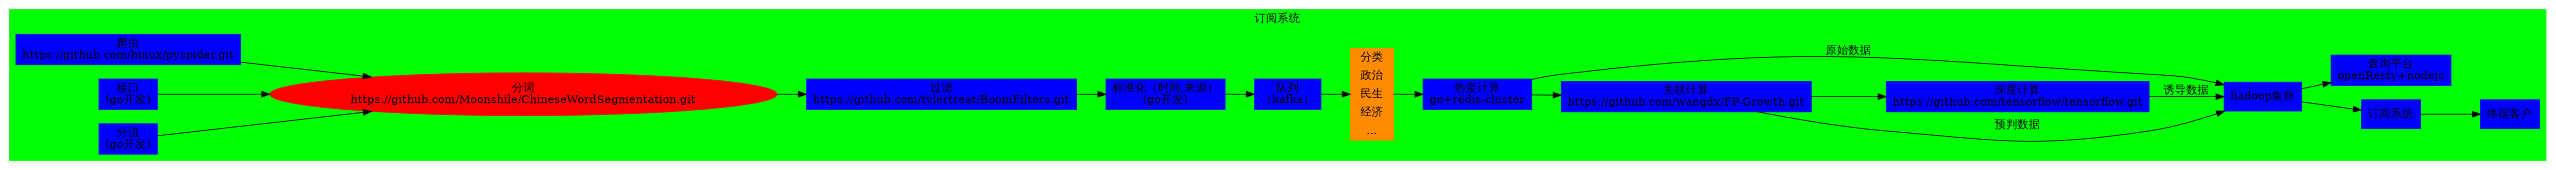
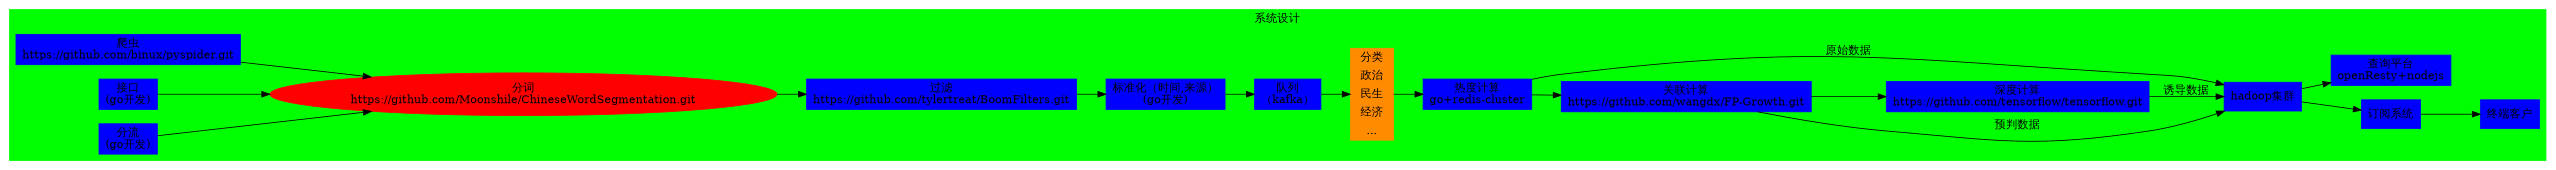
(1278, 19) -> (1278, 19)
